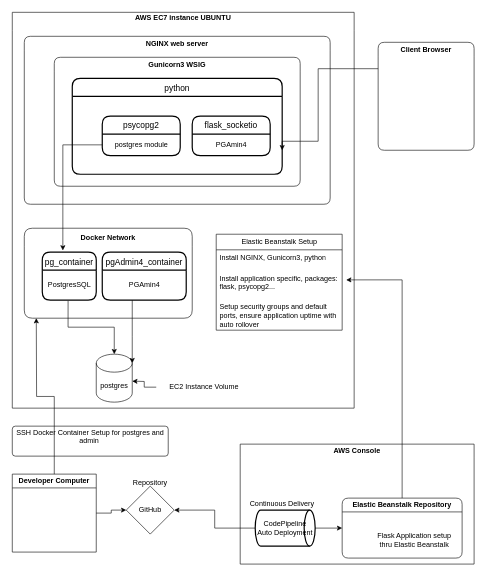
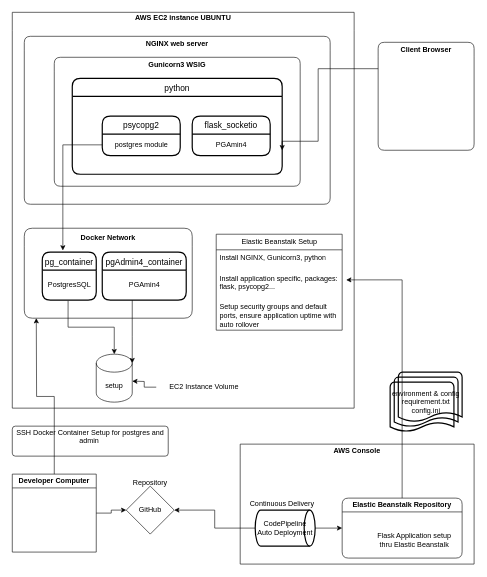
(183, 17) -> (183, 17)
(114, 386) -> (114, 386)
none -> (426, 402)
